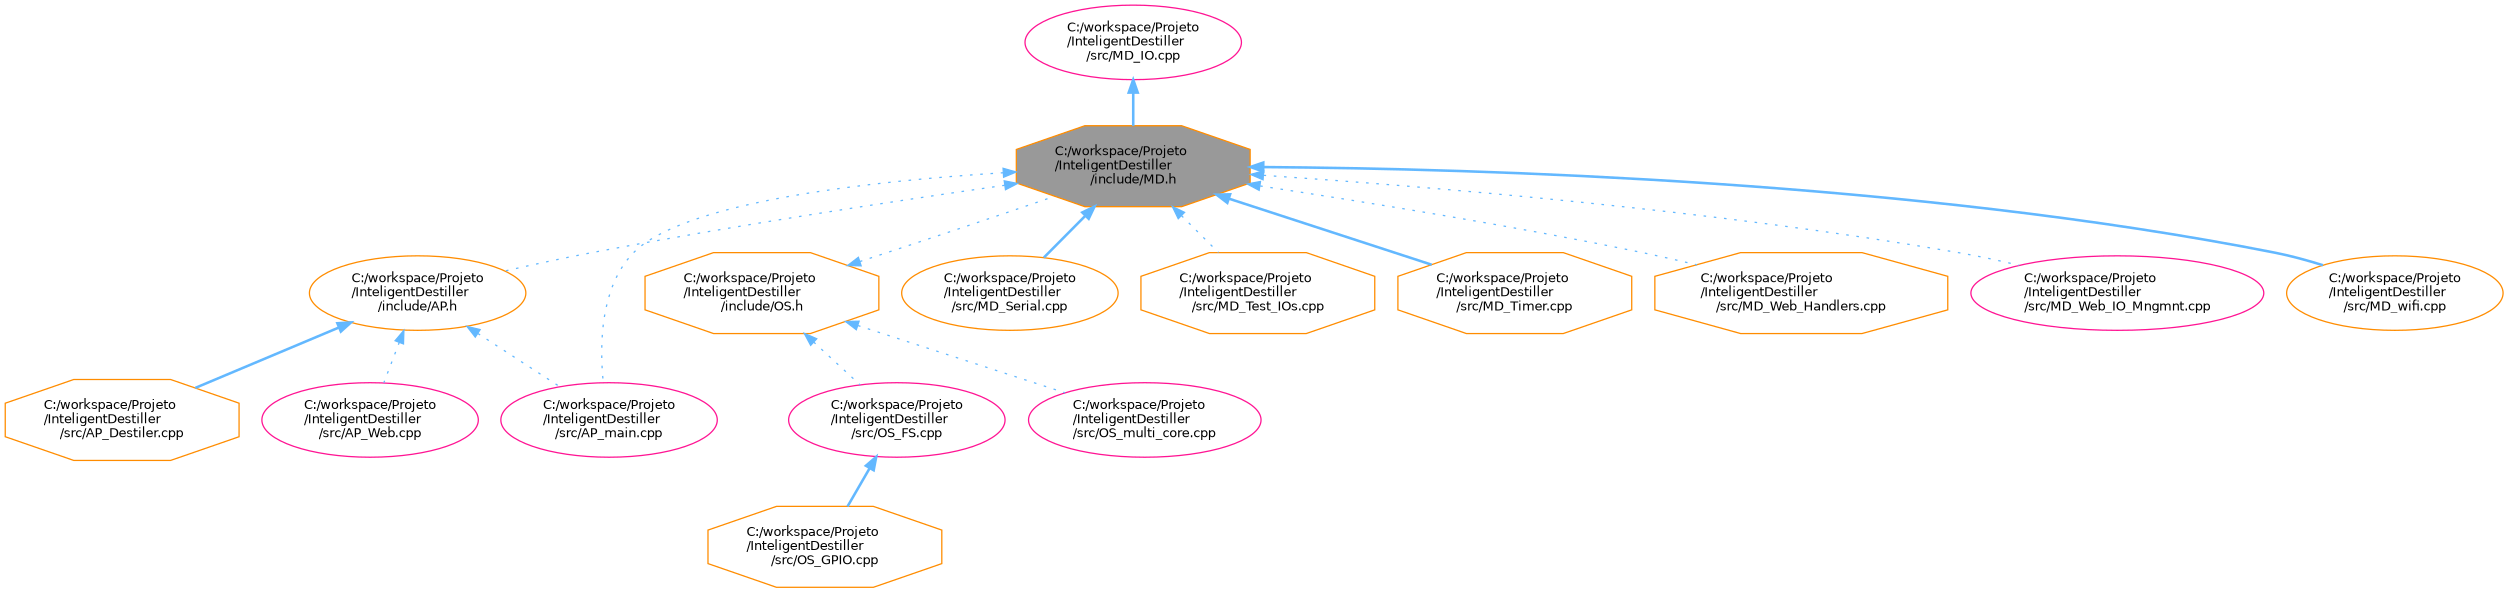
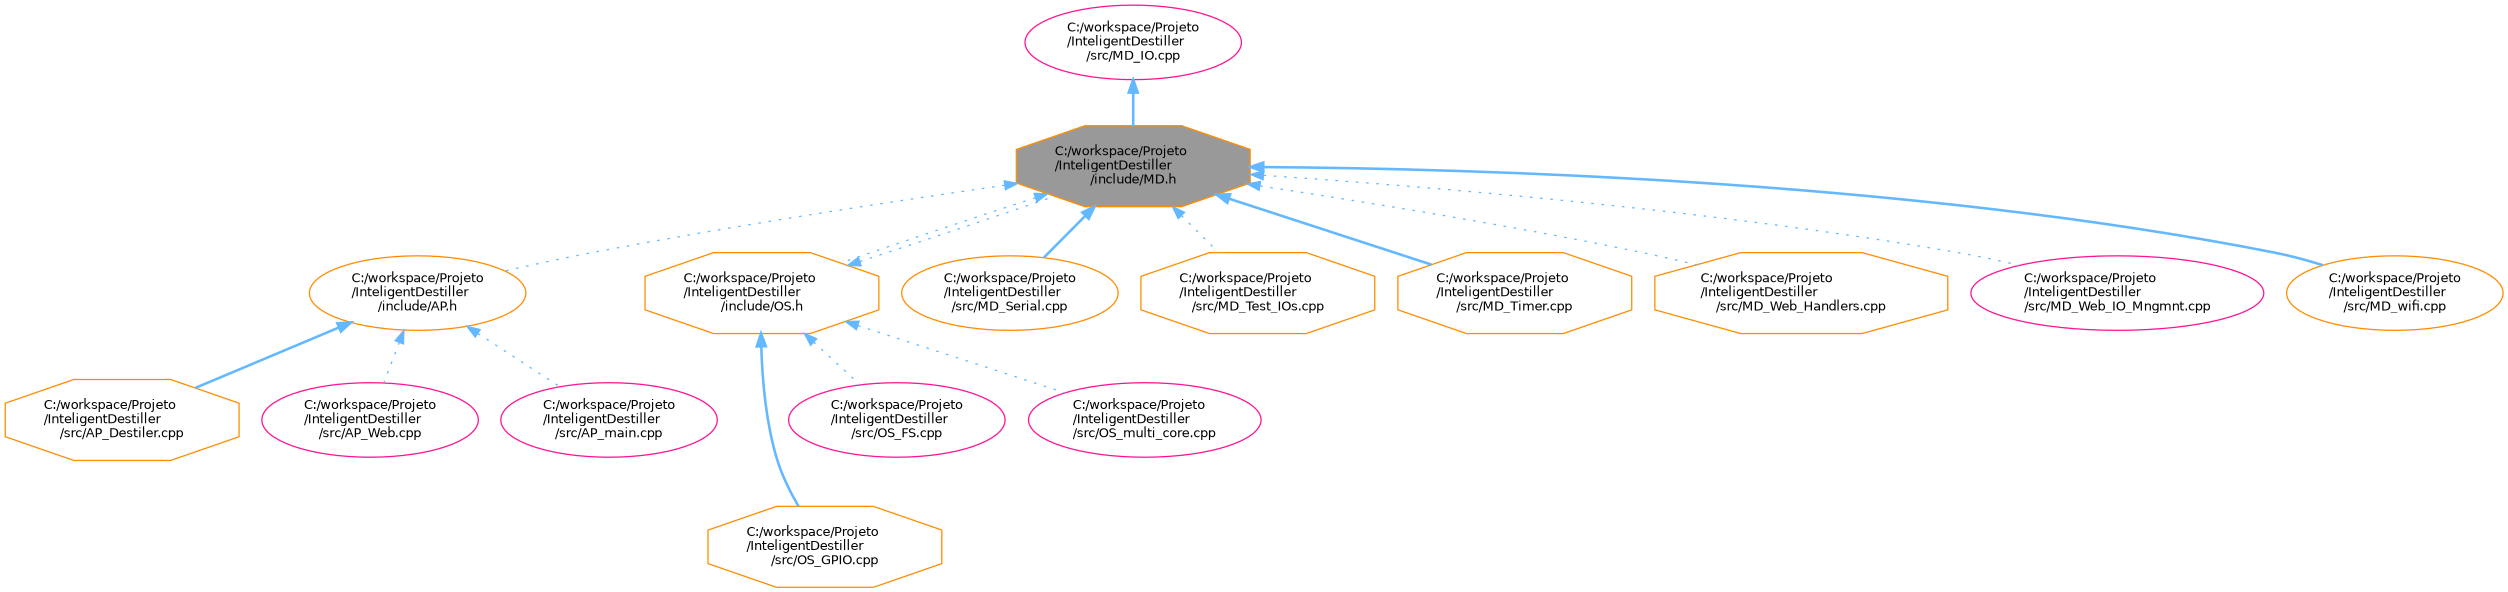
(745, 206) -> (938, 230)
(859, 487) -> (770, 429)
